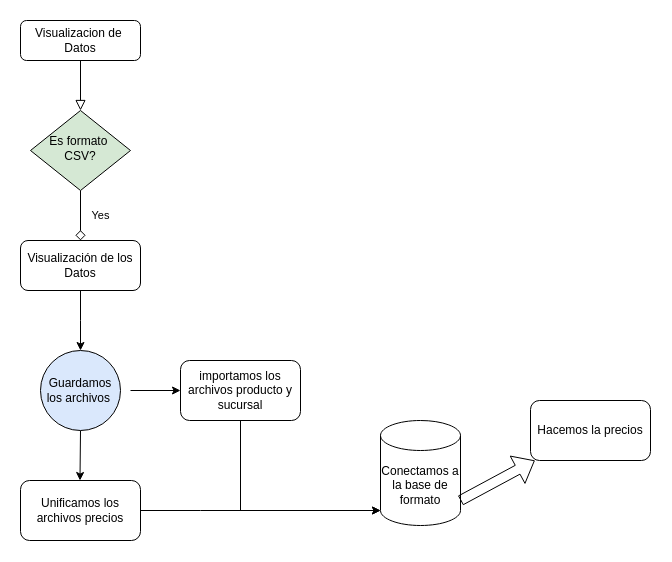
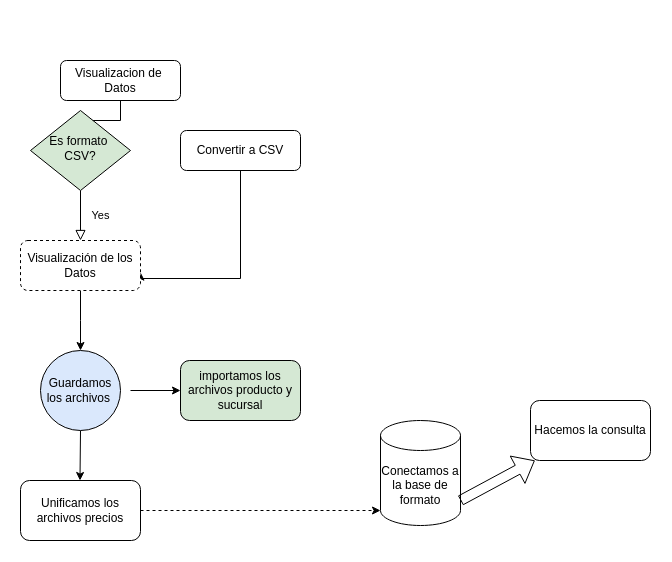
(81, 41) -> (121, 81)
none -> (241, 151)
(81, 229) -> (81, 229)
(81, 266) -> (81, 266)
none -> (241, 275)
(241, 391) -> (241, 391)
(591, 431) -> (591, 431)
(241, 465) -> none
(190, 511) -> (190, 511)
